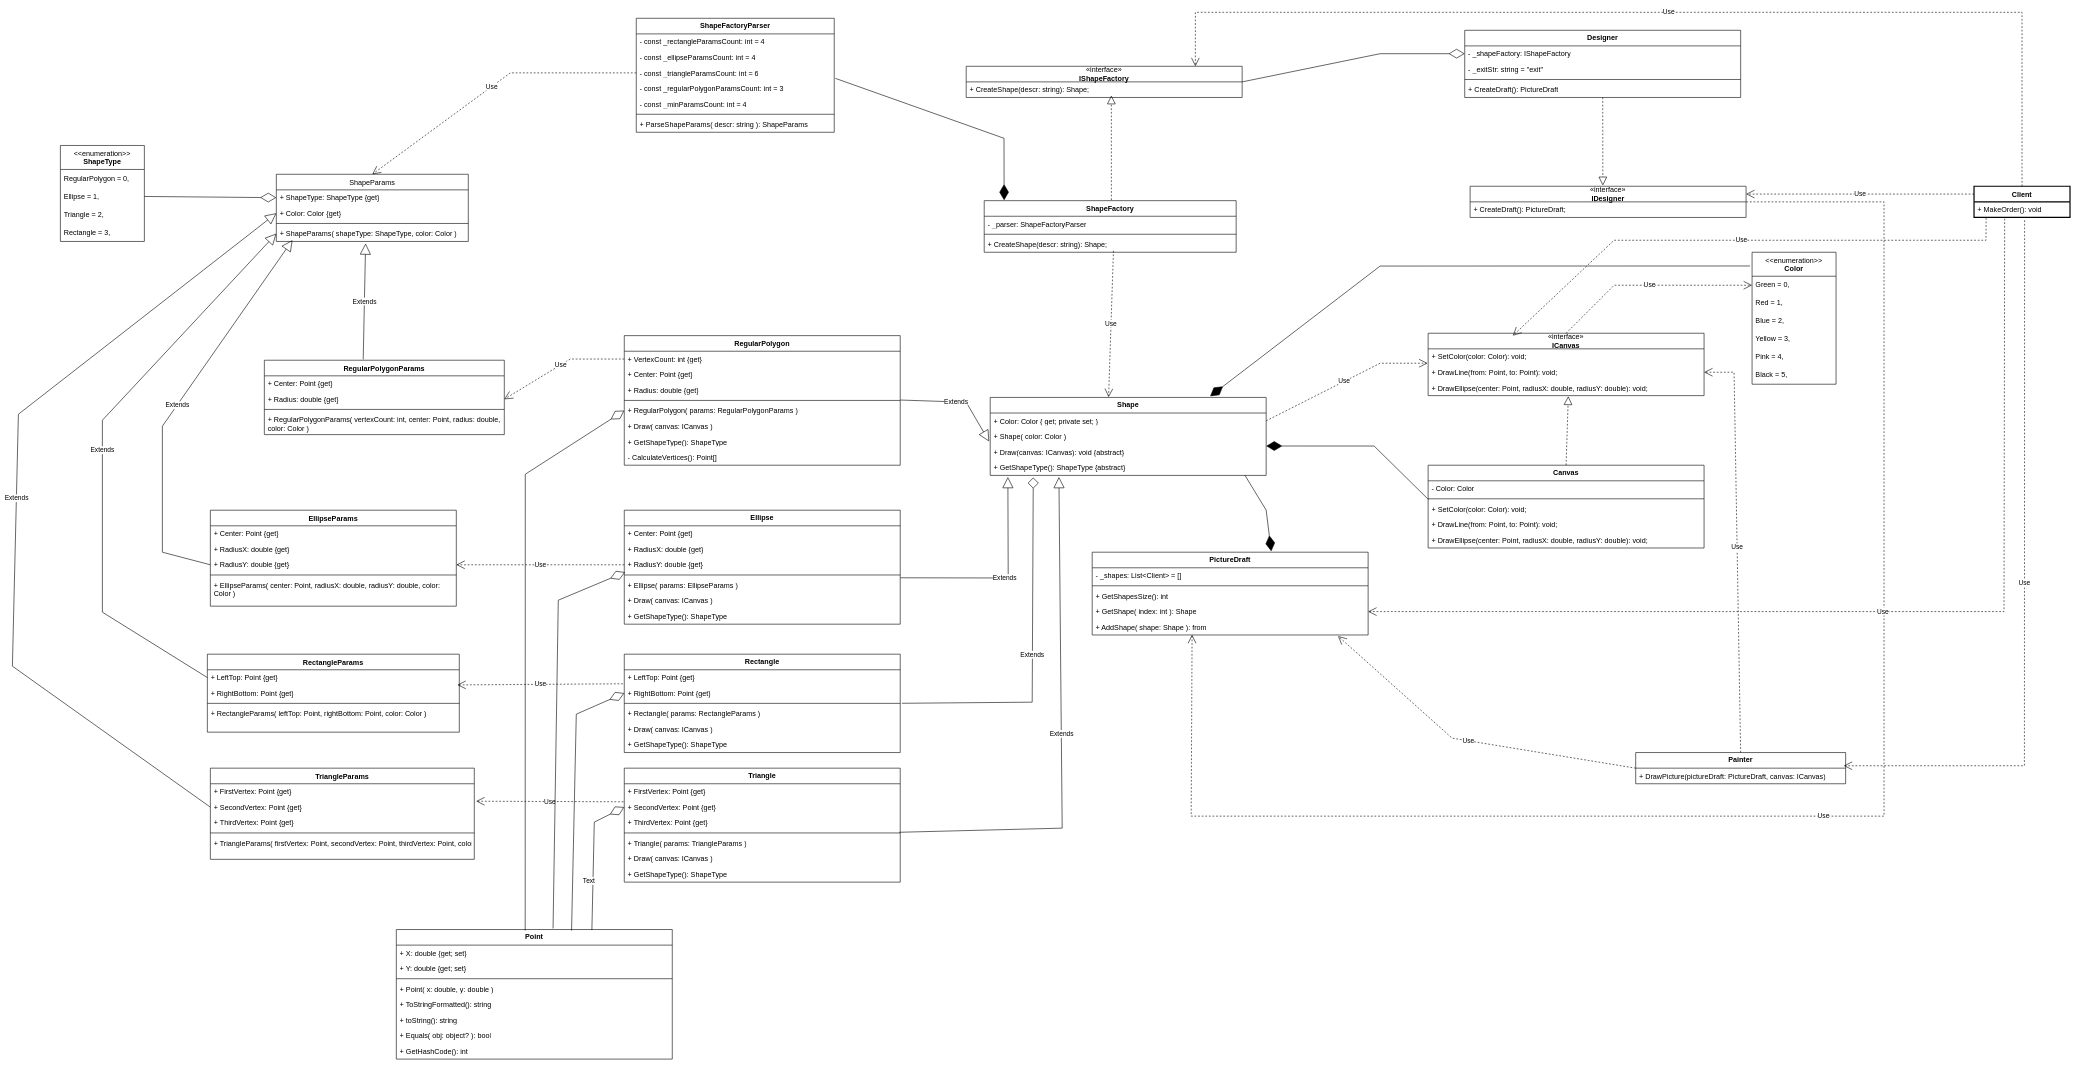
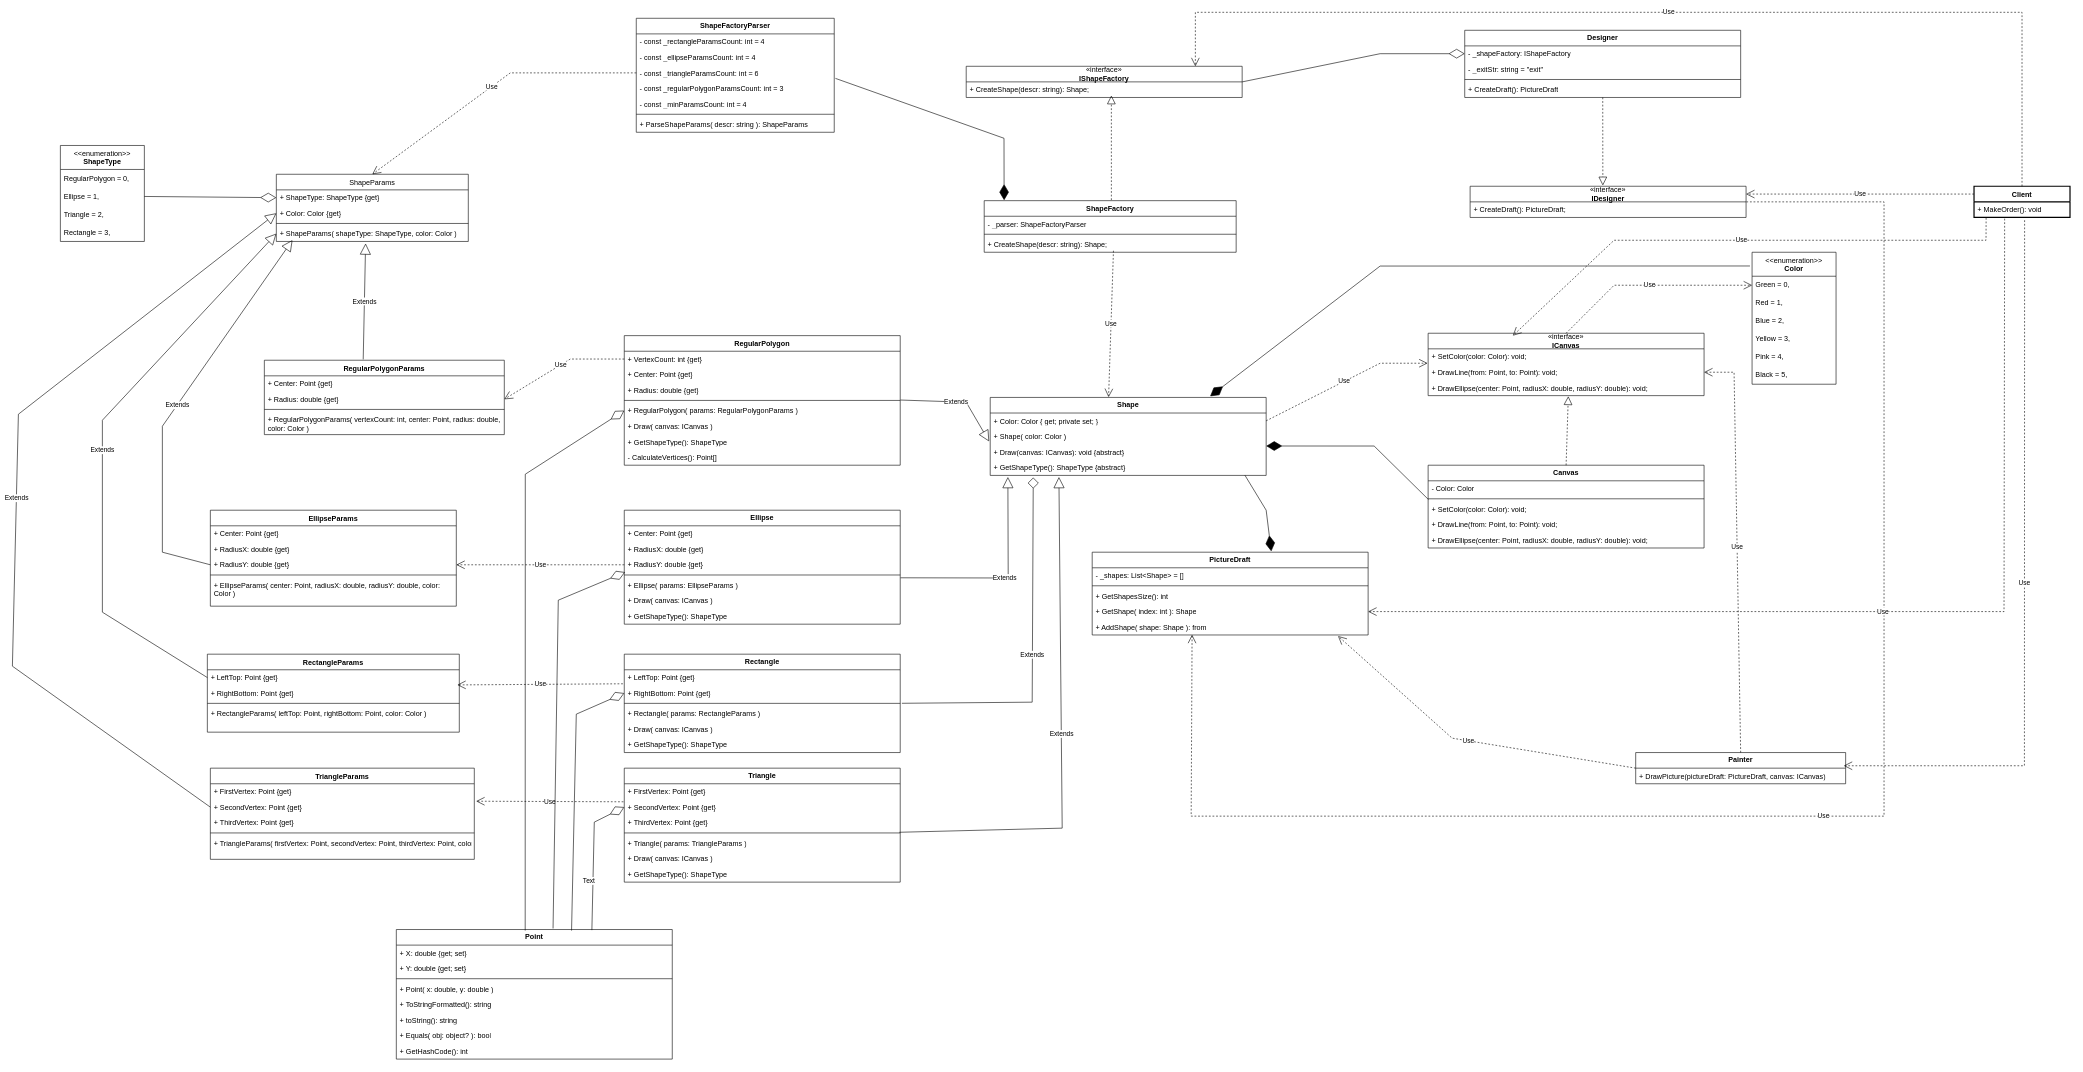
(1145, 576) -> (1145, 576)
